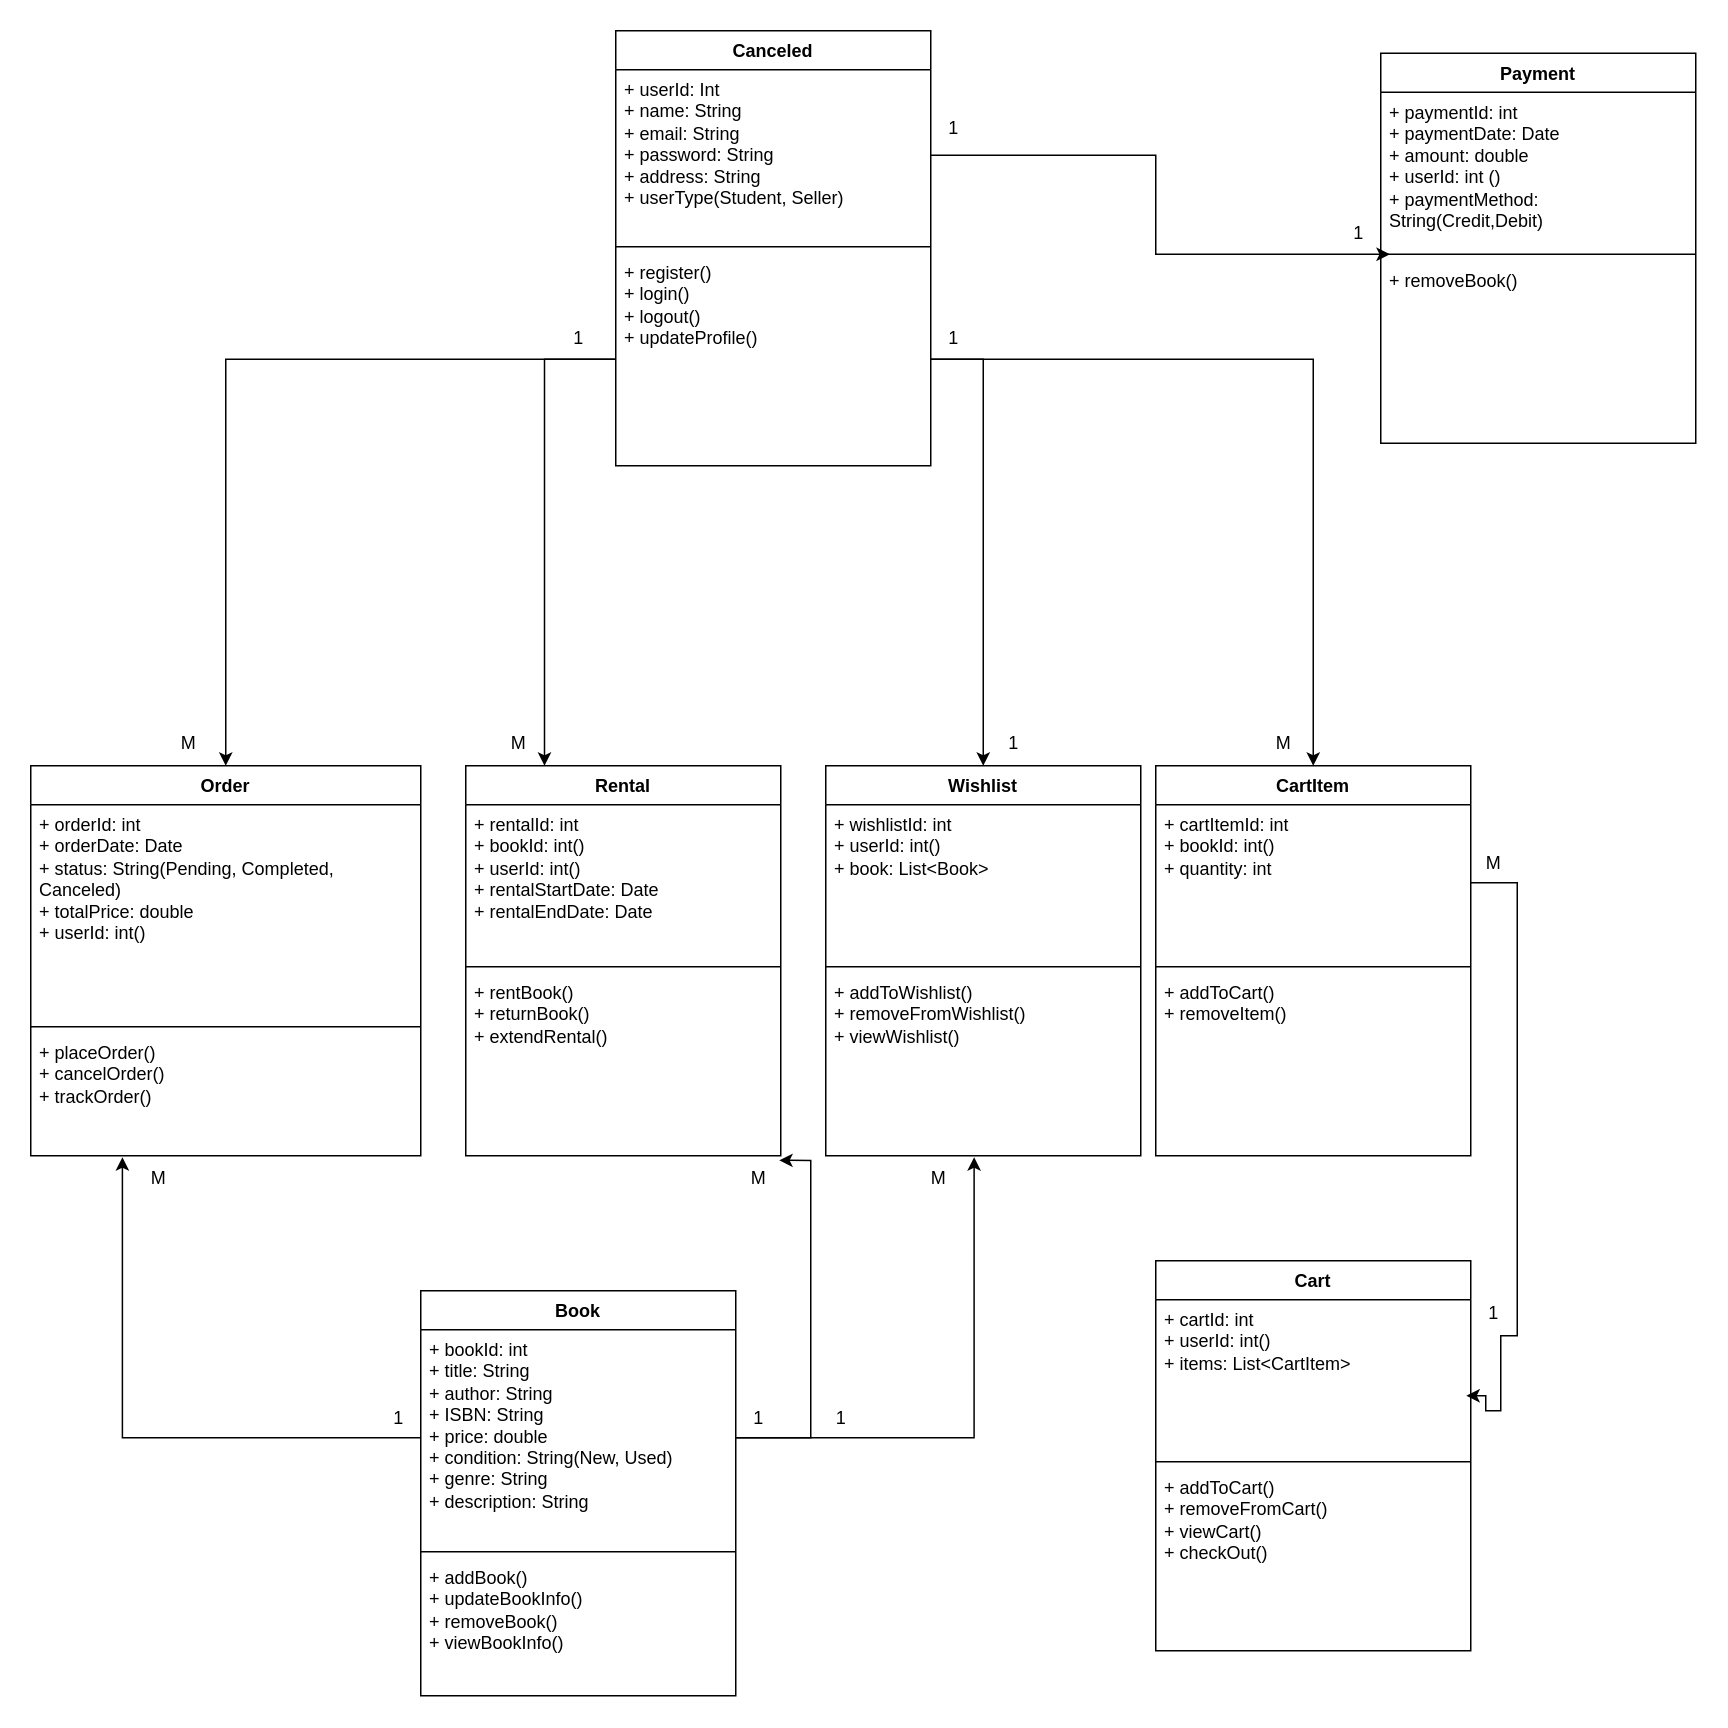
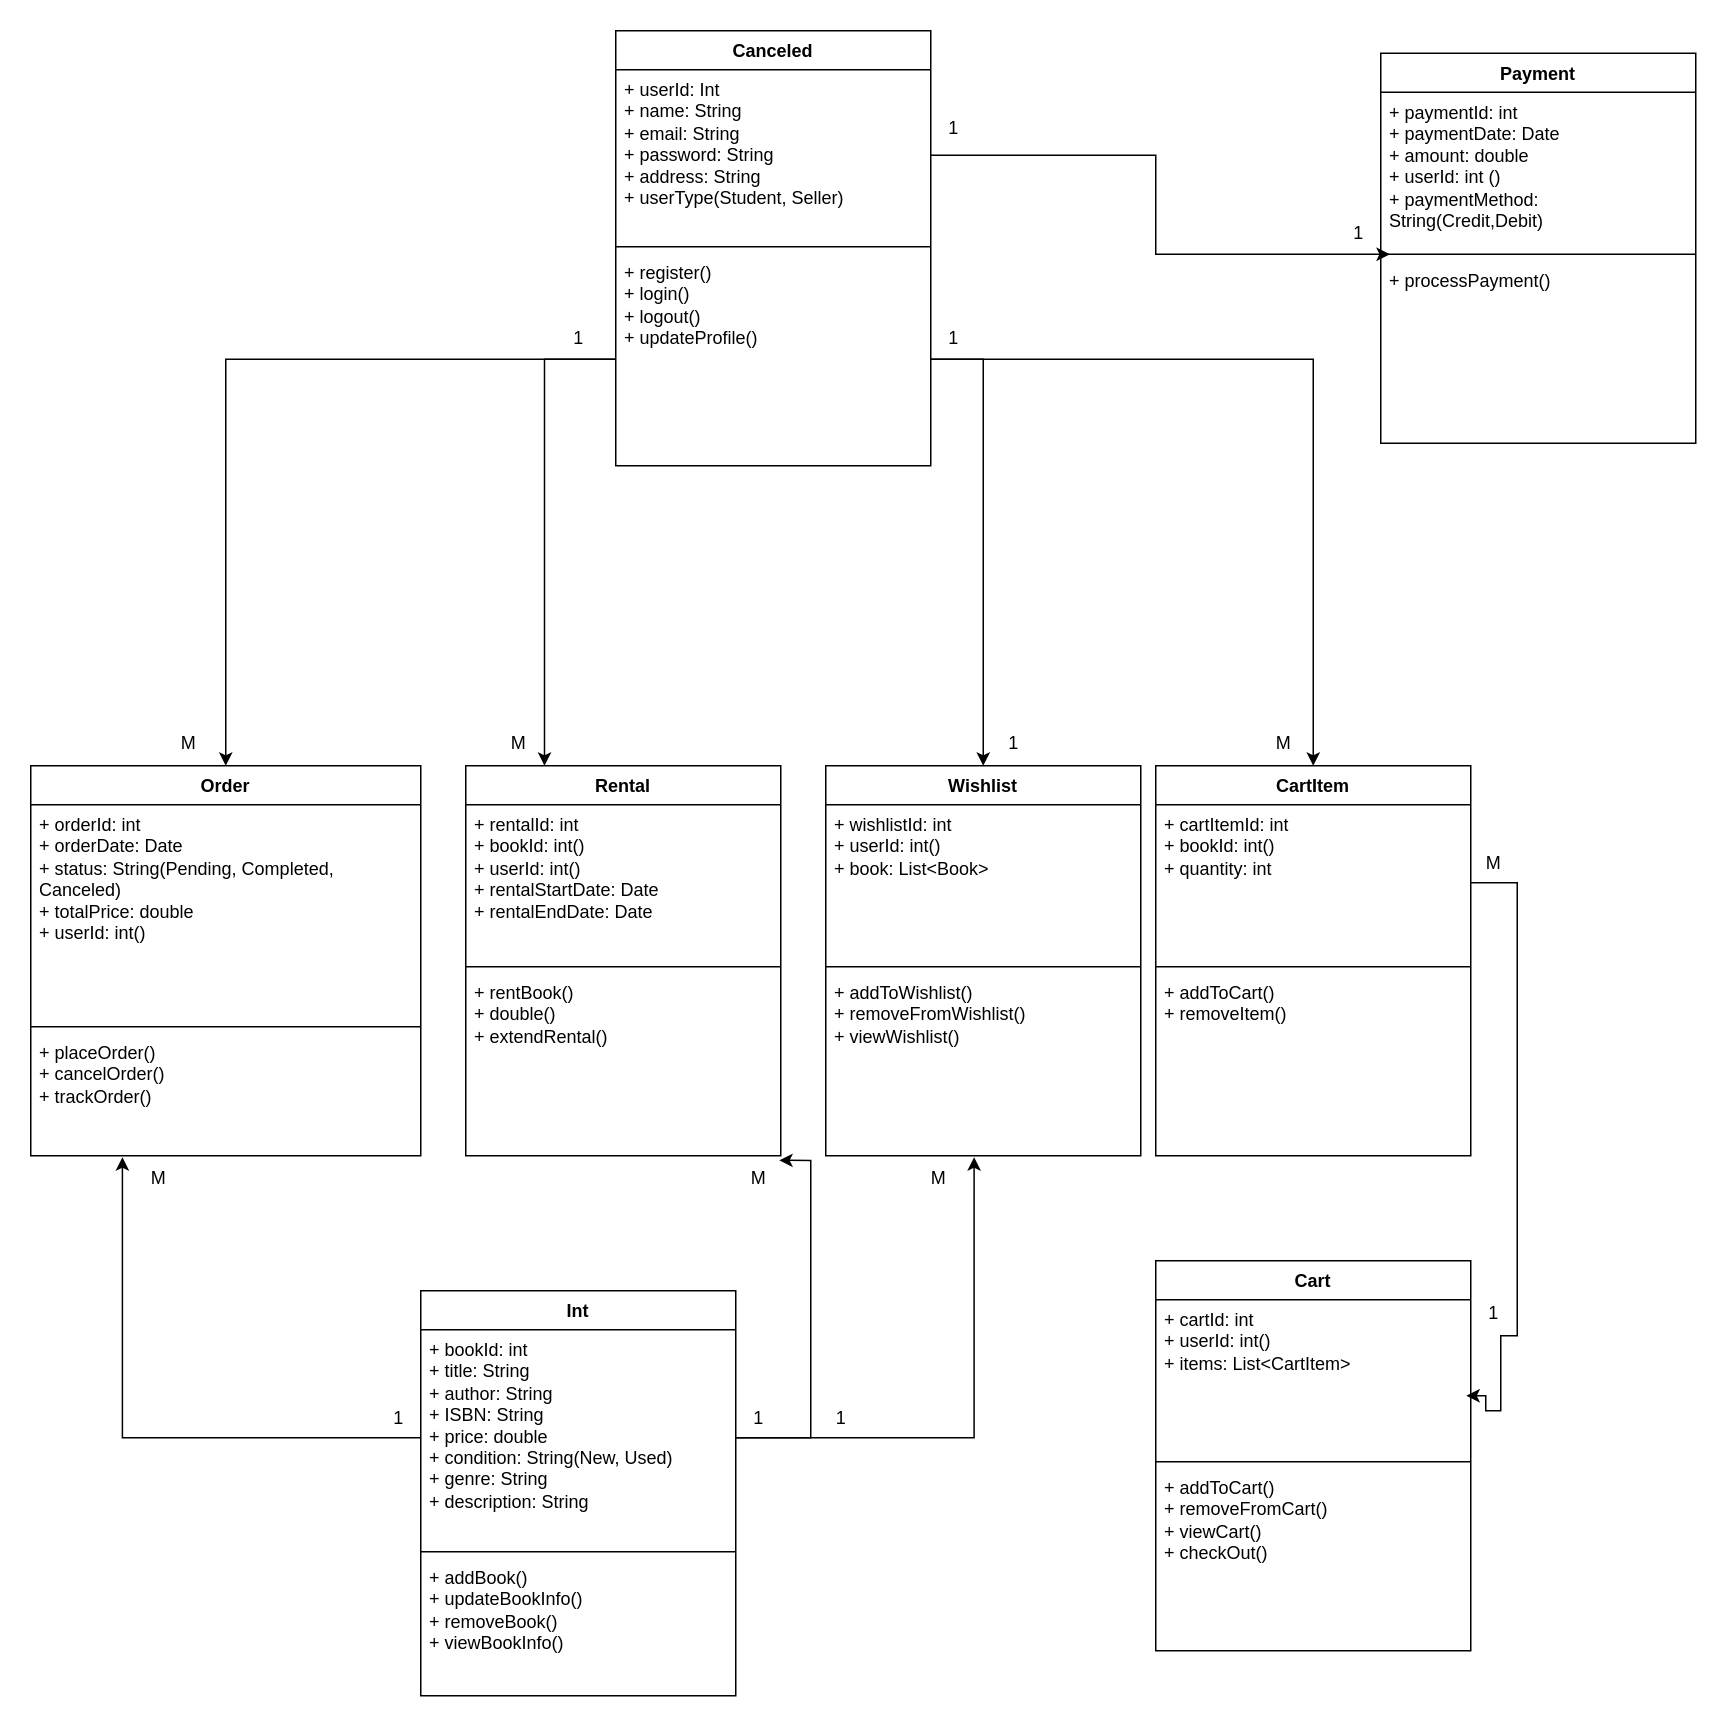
(1458, 282) -> (1478, 282)
(551, 1016) -> (551, 1016)
(578, 1312) -> (578, 1312)
